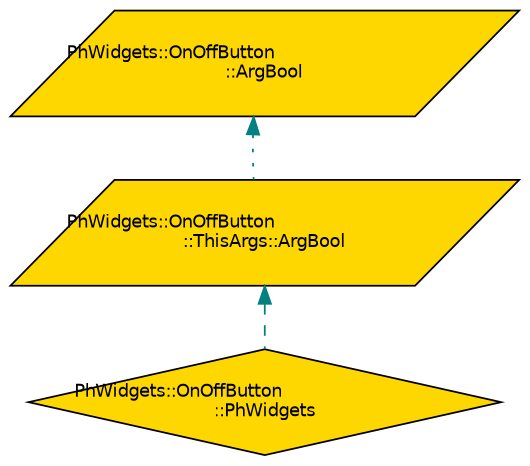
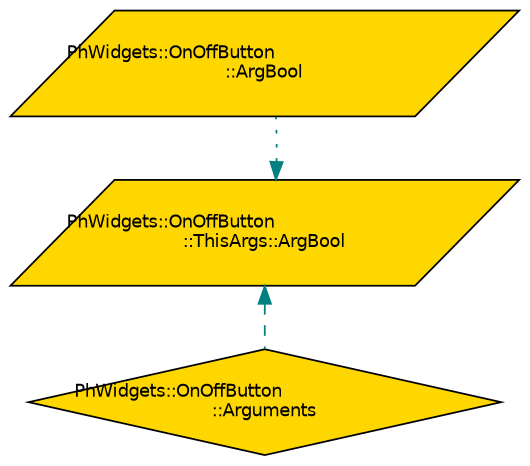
(253, 157) -> (277, 139)
(265, 402) -> (265, 402)
